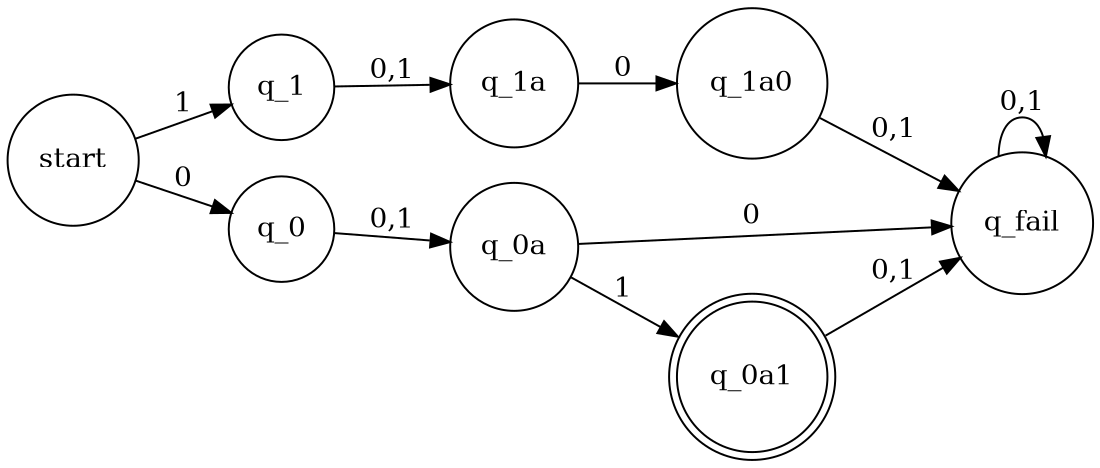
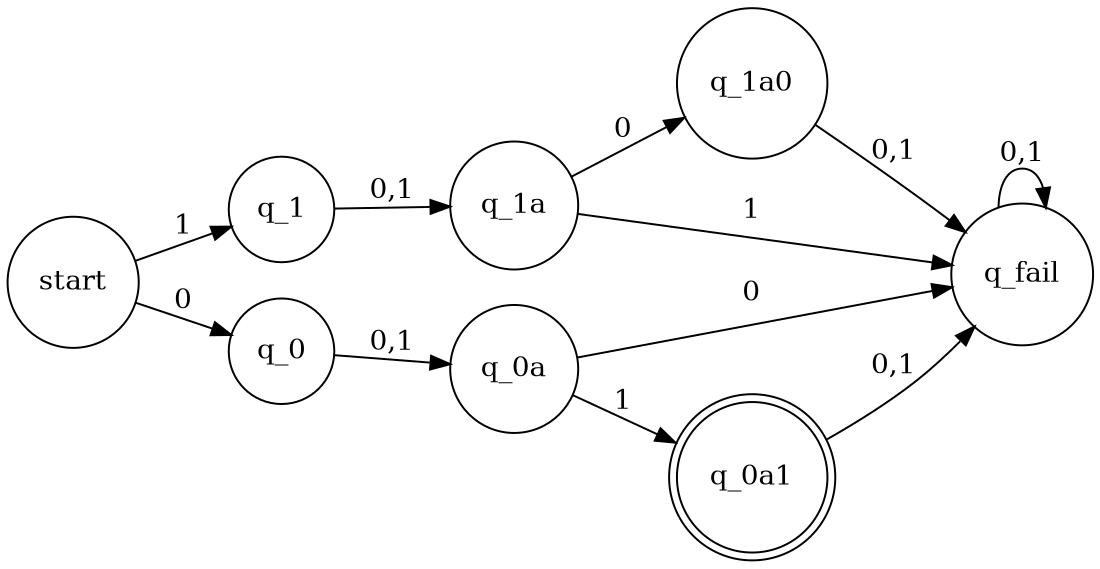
none -> (755, 238)
